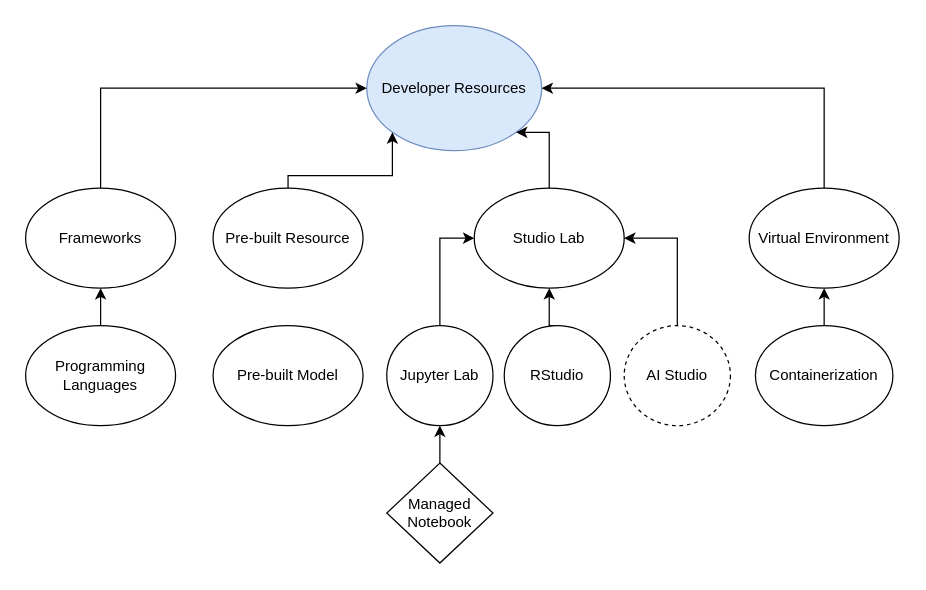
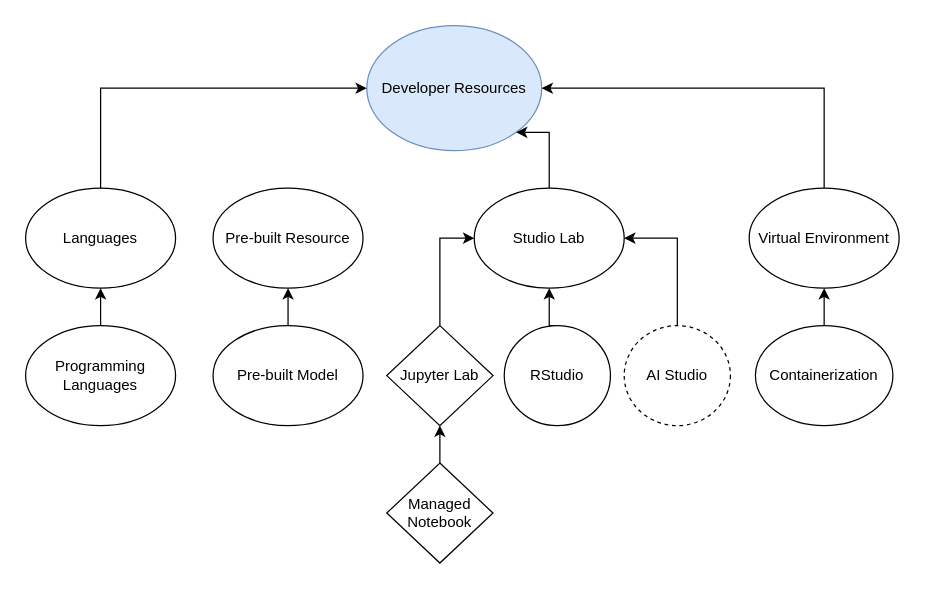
(351, 176) -> none
(101, 238) -> (101, 238)
none -> (288, 311)
(440, 376) -> (440, 376)
